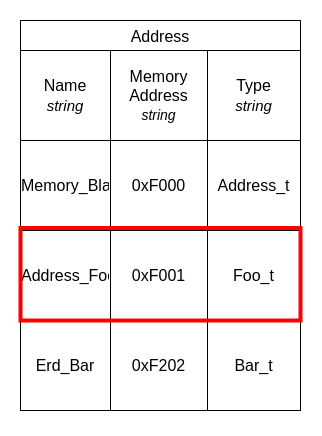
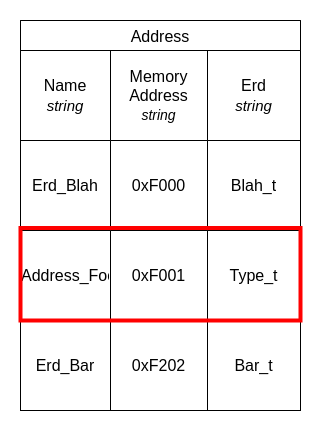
(254, 96) -> (254, 96)
(66, 186) -> (66, 186)
(254, 186) -> (254, 186)
(254, 276) -> (254, 276)
